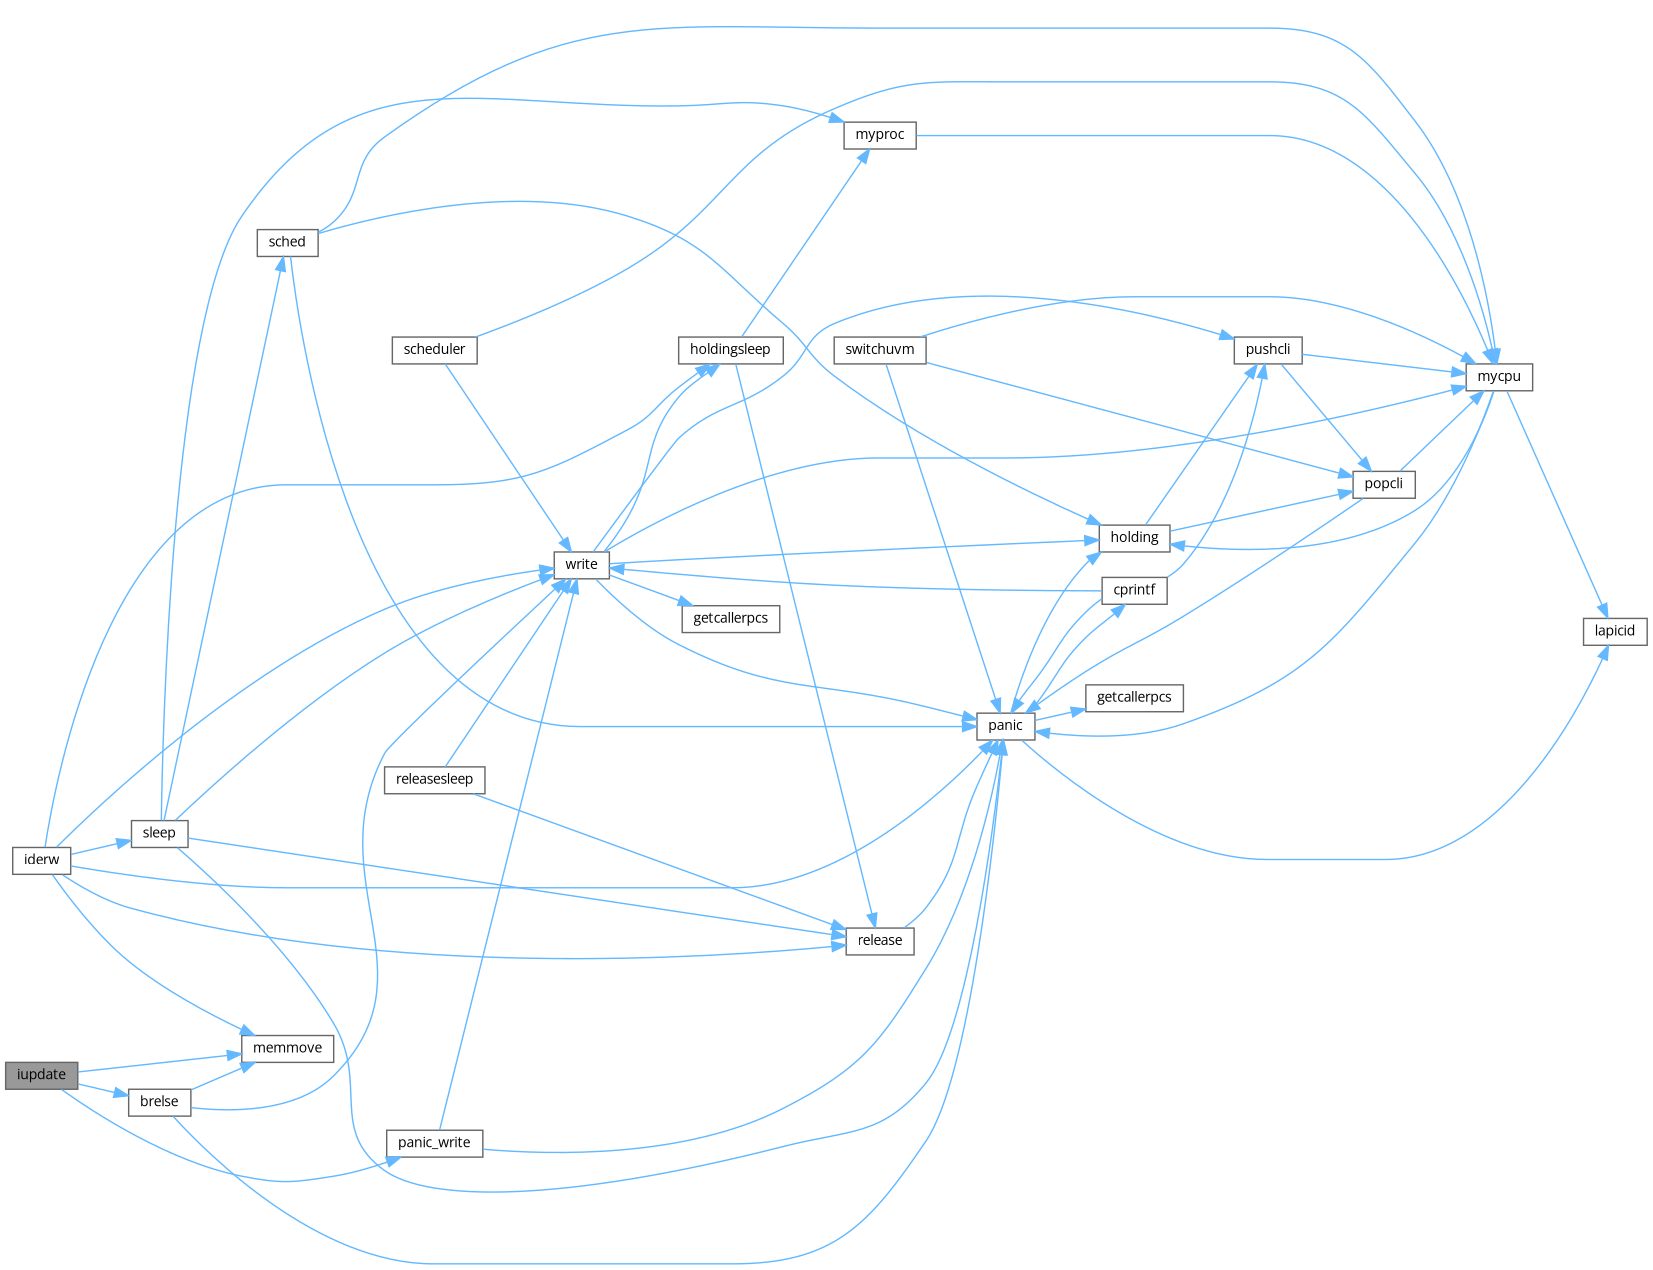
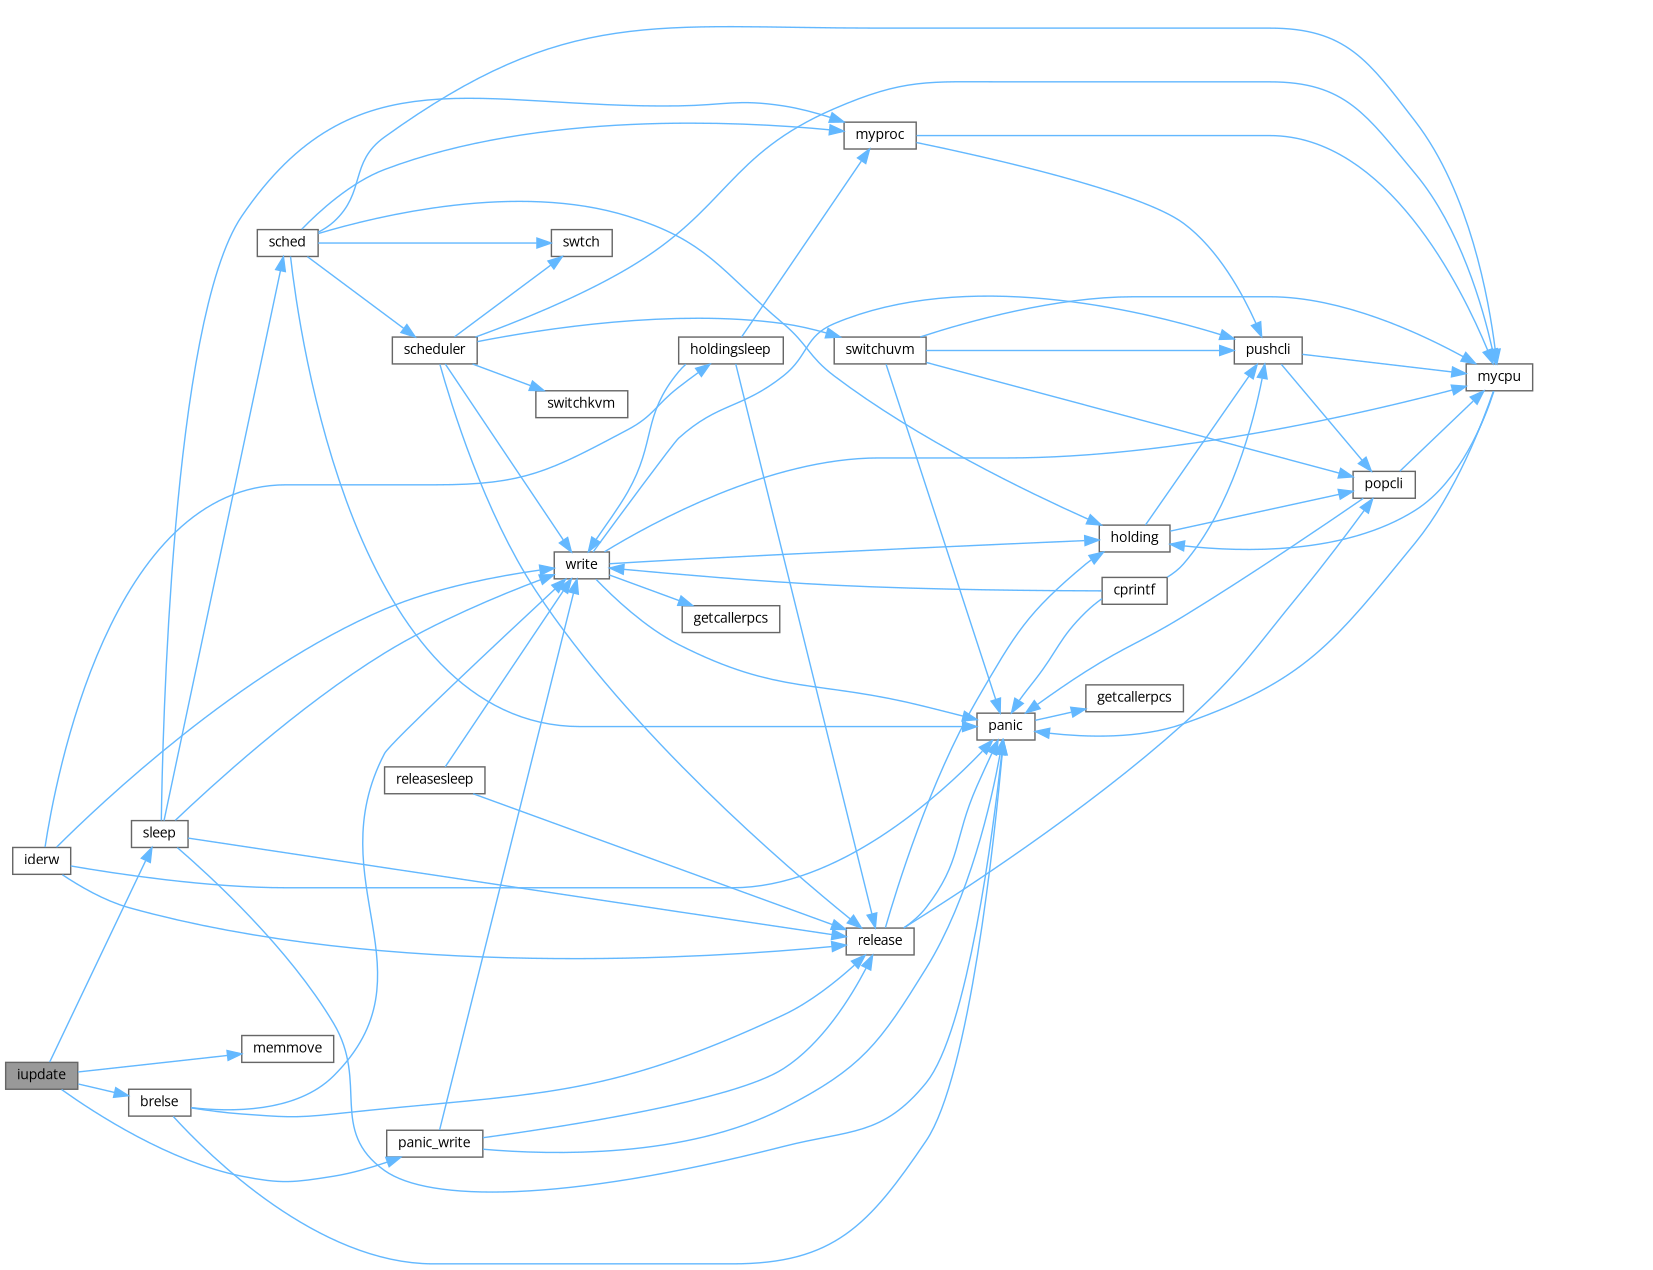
none -> (554, 131)
none -> (1113, 192)
none -> (582, 243)
none -> (356, 293)
none -> (652, 320)
none -> (1073, 350)
none -> (582, 404)
(650, 457) -> (644, 453)
(1041, 632) -> (957, 738)
(1615, 632) -> none
(1067, 659) -> none
none -> (599, 674)
none -> (1158, 745)
(94, 849) -> (98, 962)
(135, 966) -> none
(217, 1079) -> (536, 1093)
none -> (700, 1098)
